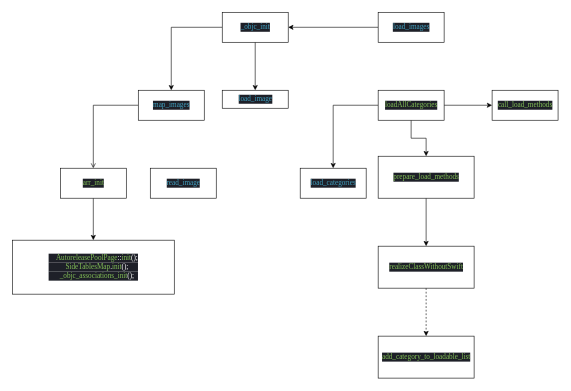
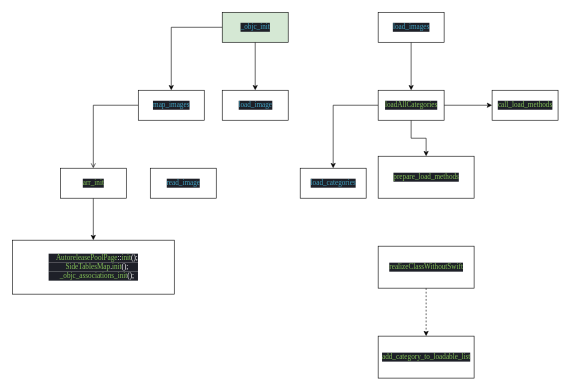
(255, 27) -> (255, 27)
(293, 27) -> (411, 84)
(255, 99) -> (255, 105)
(426, 240) -> none
